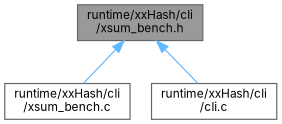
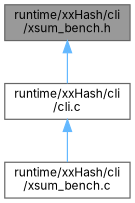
(100, 66) -> (67, 147)
